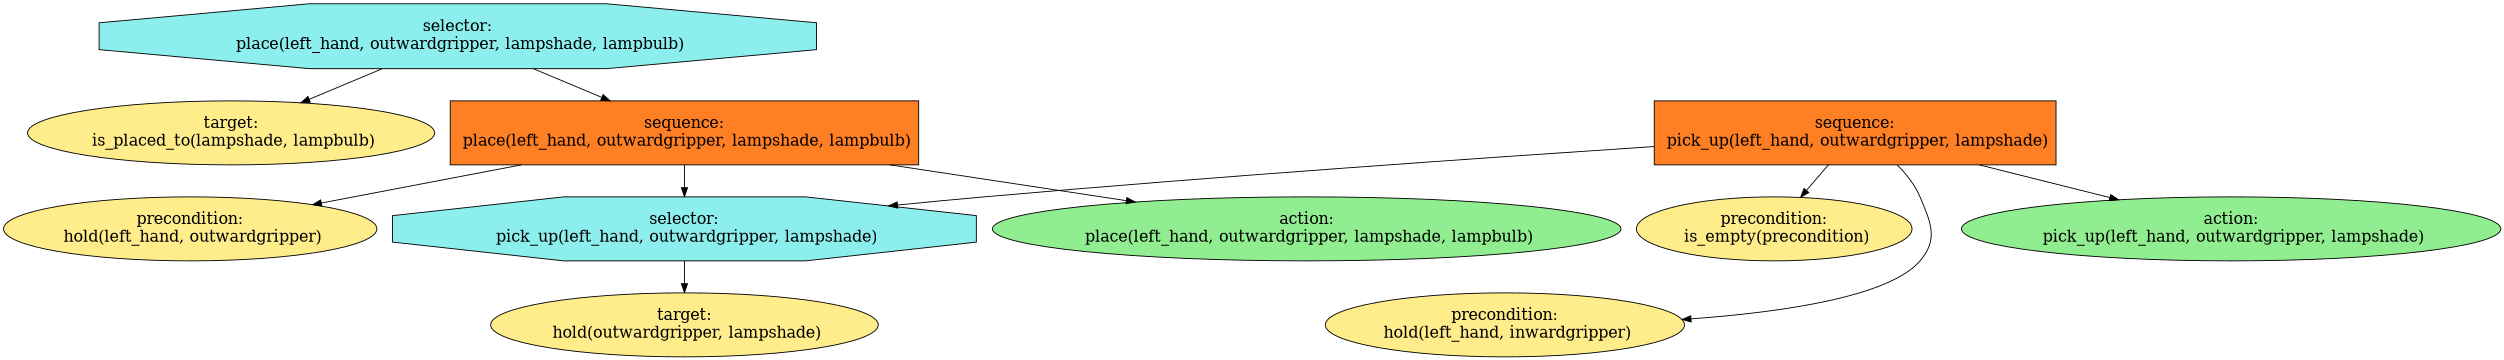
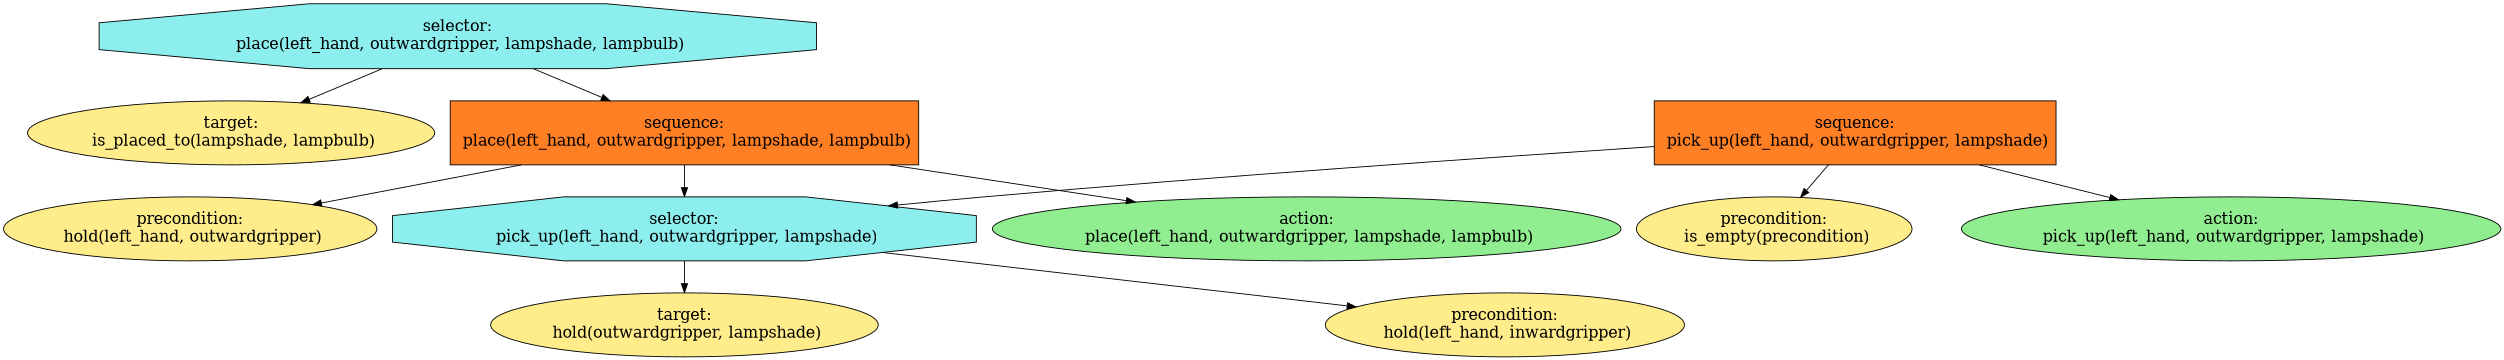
(1862, 292) -> (1115, 279)
